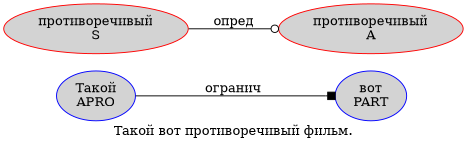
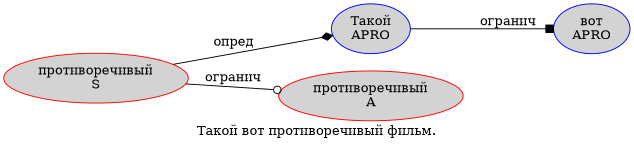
(233, 22) -> (233, 78)
none -> (247, 51)
(371, 96) -> (592, 29)
